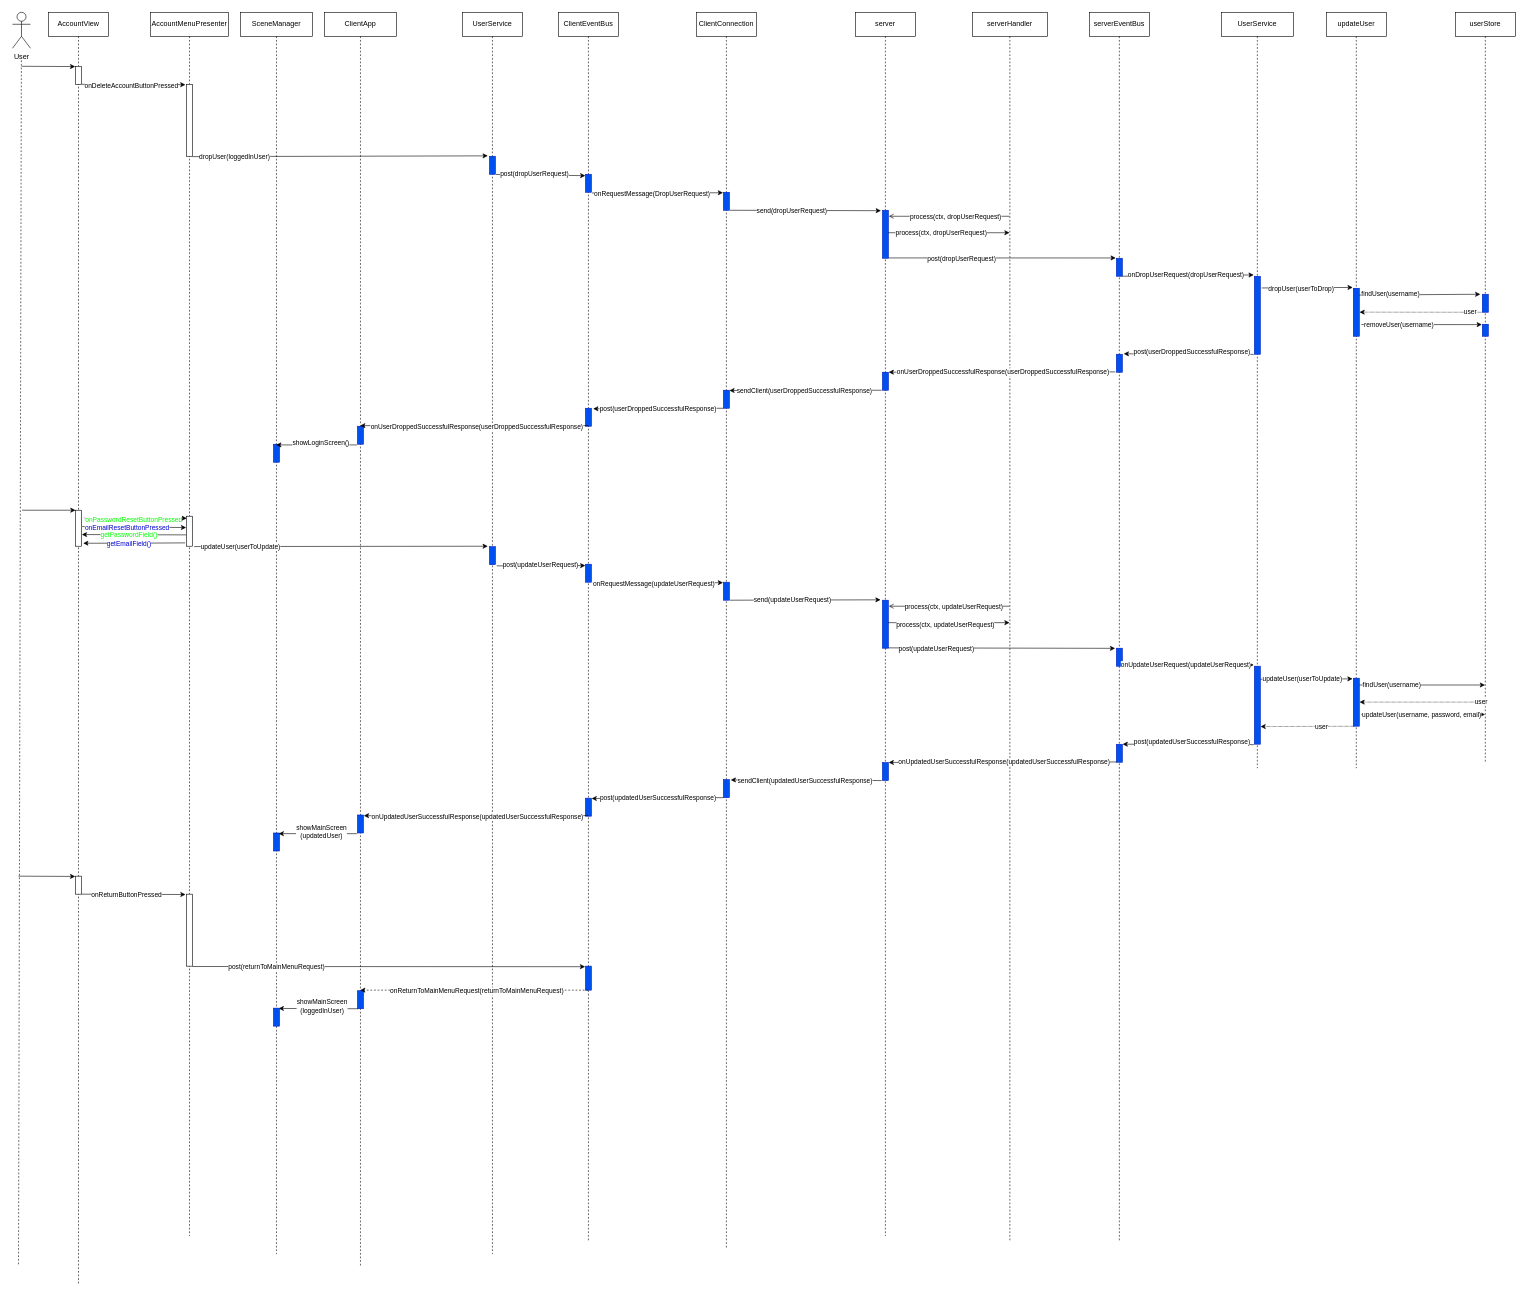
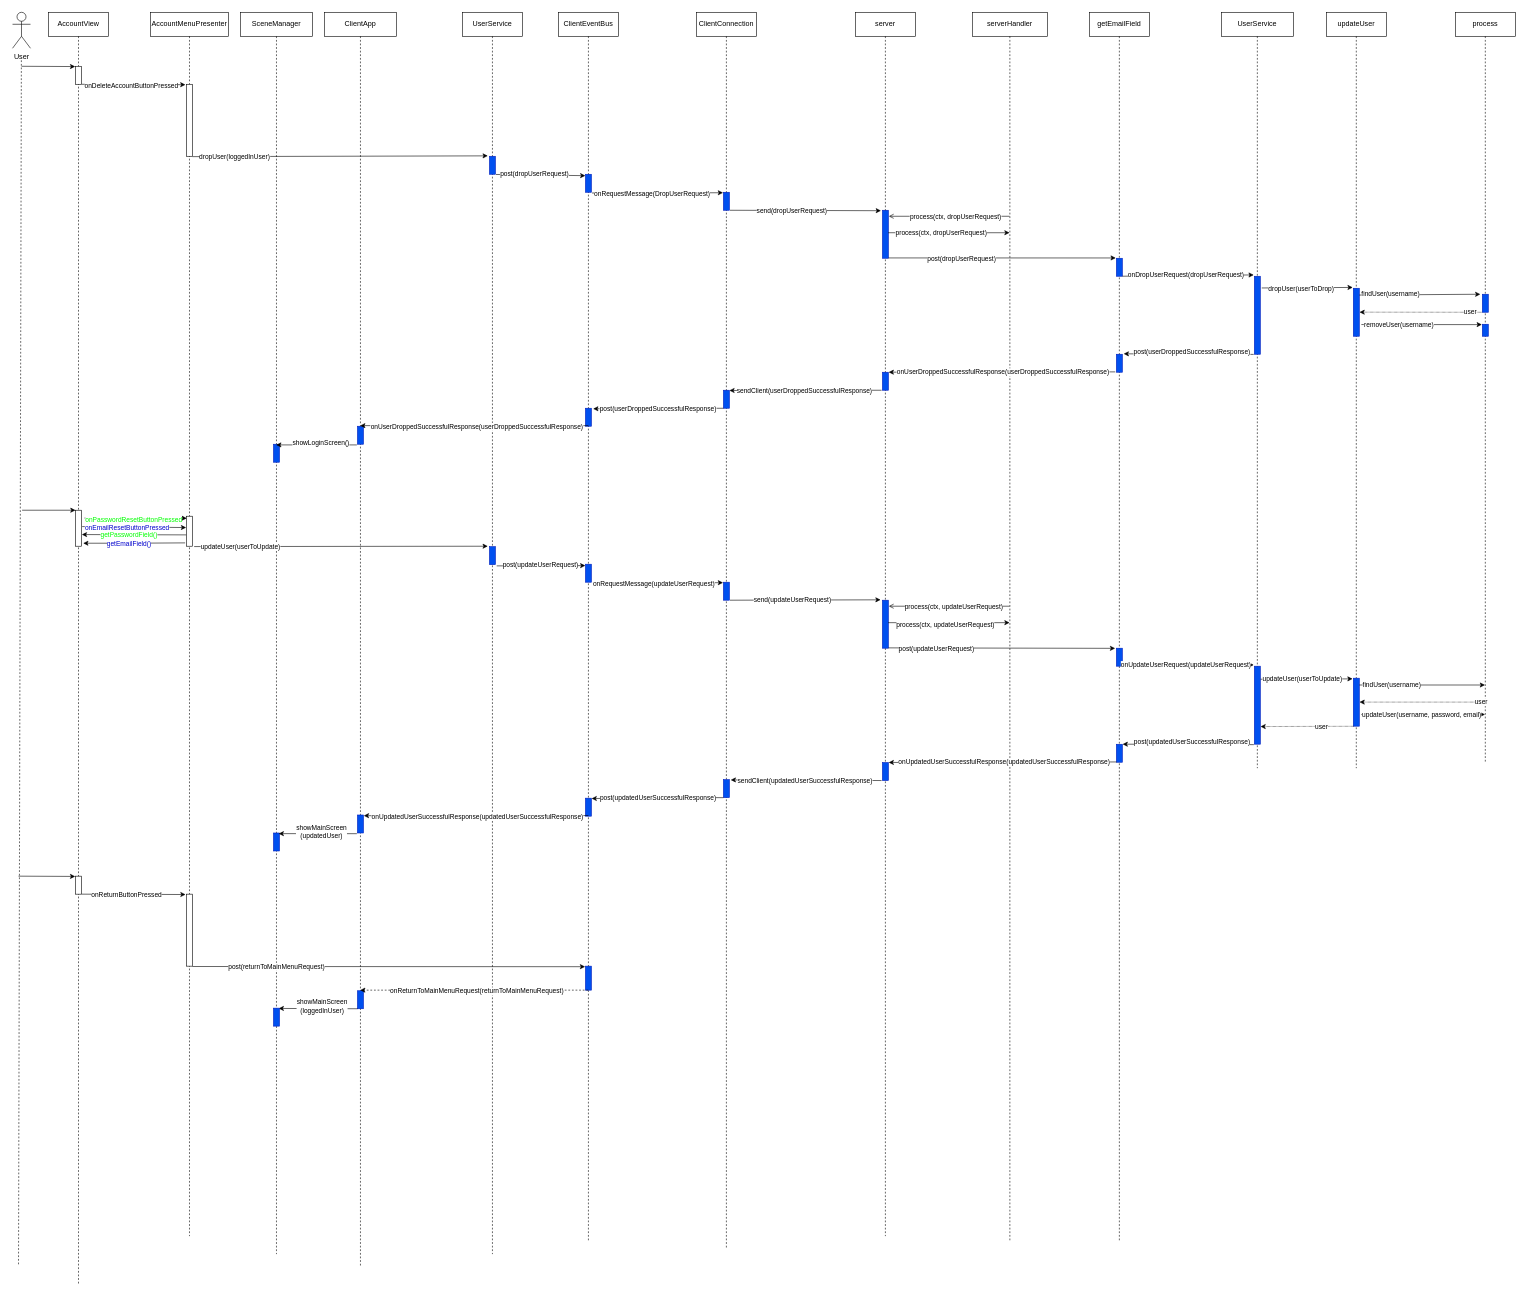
(1119, 24) -> (1119, 24)
(1485, 24) -> (1485, 24)
